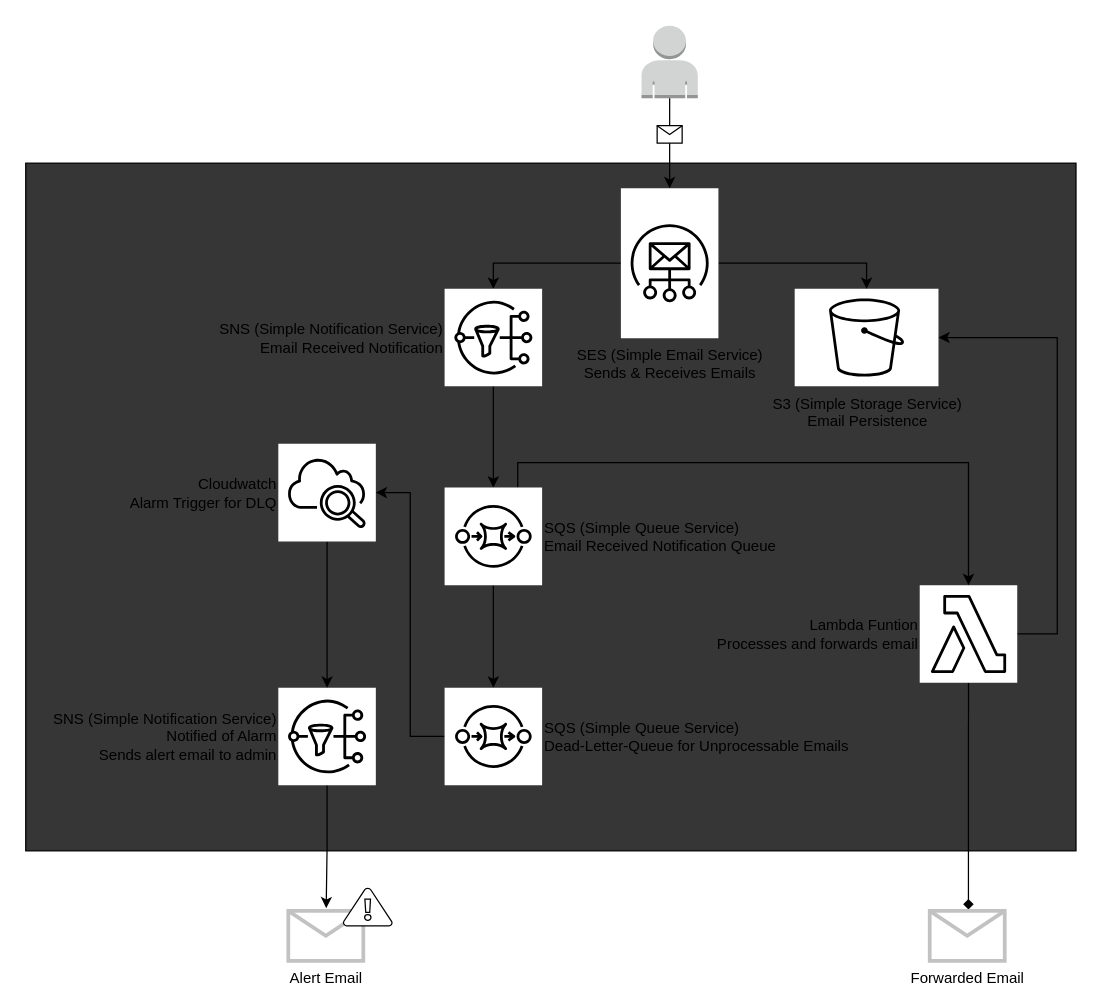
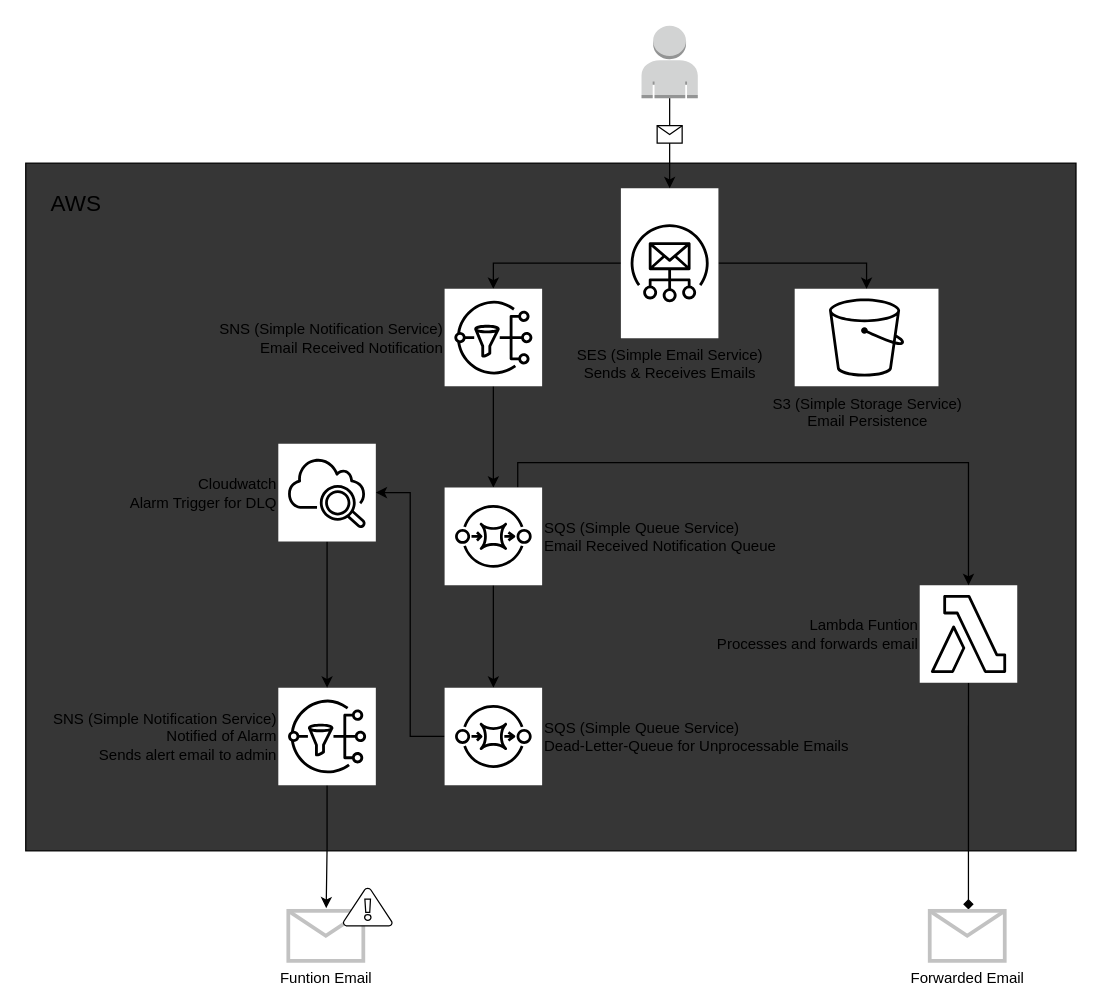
none -> (76, 204)
(1057, 451) -> none
(326, 978) -> (326, 978)
